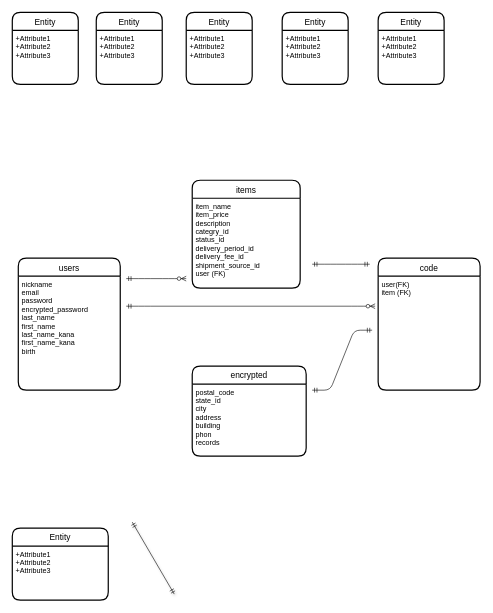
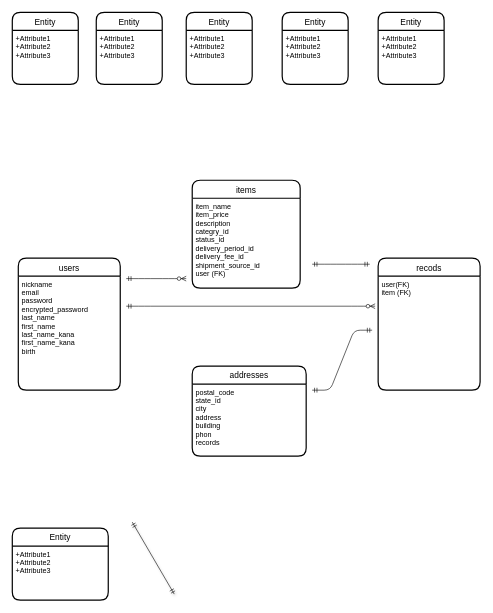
(429, 268) -> (429, 268)
(249, 376) -> (249, 376)
